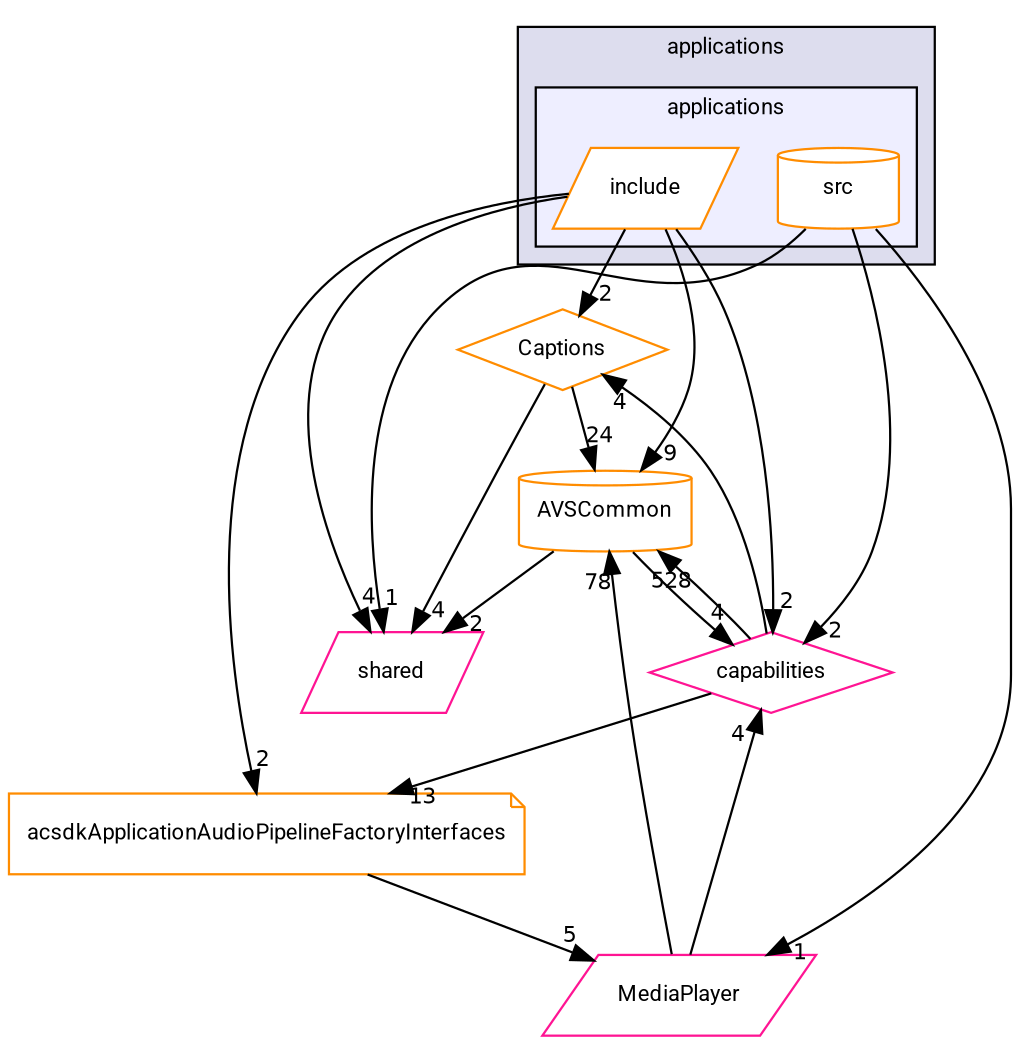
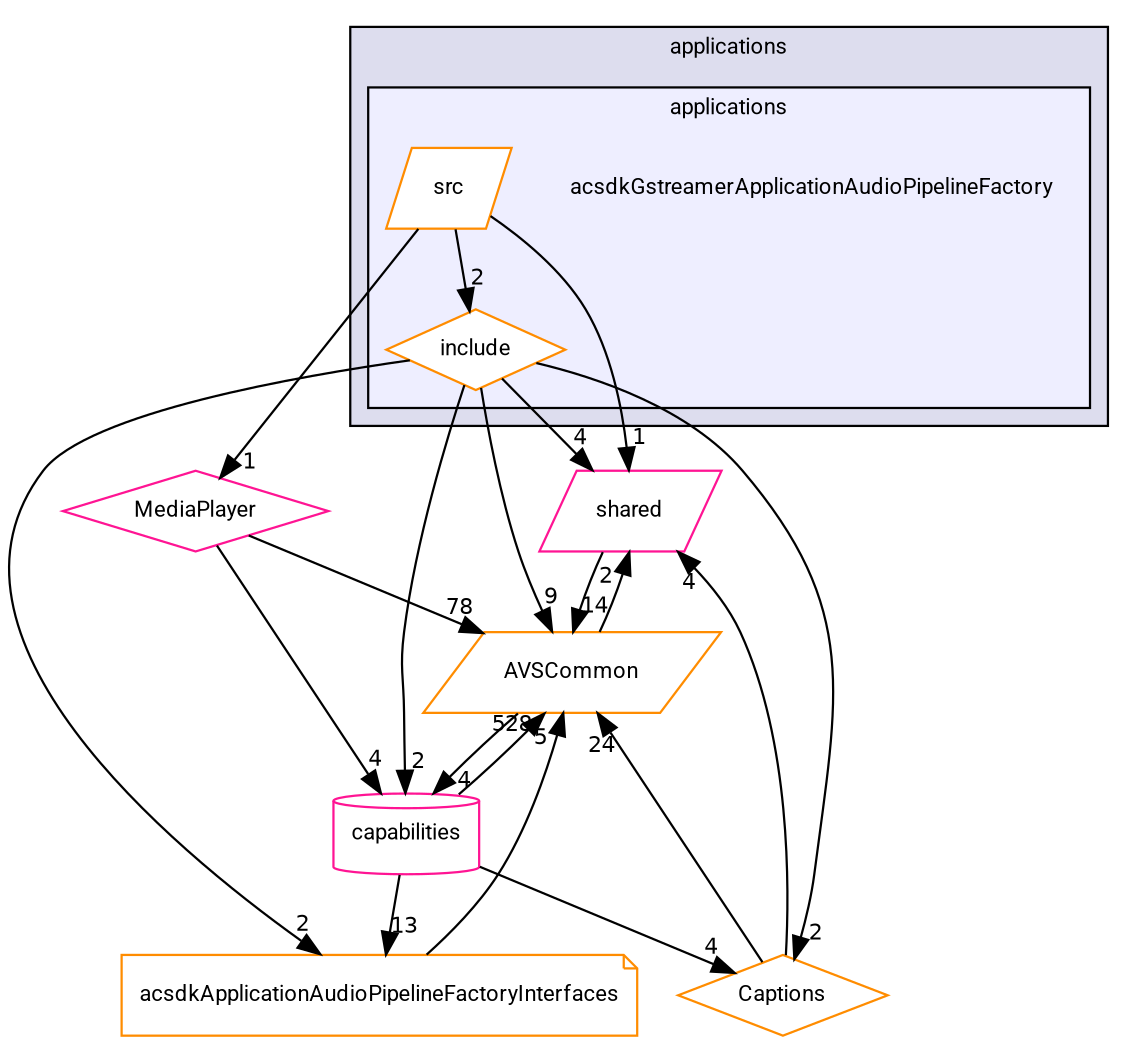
(646, 188) -> (476, 350)
none -> (812, 188)
(838, 188) -> (449, 188)
(890, 435) -> (461, 259)
(605, 511) -> (572, 672)
none -> (590, 581)
(771, 672) -> (406, 834)
(470, 913) -> (509, 855)
(679, 995) -> (196, 511)
